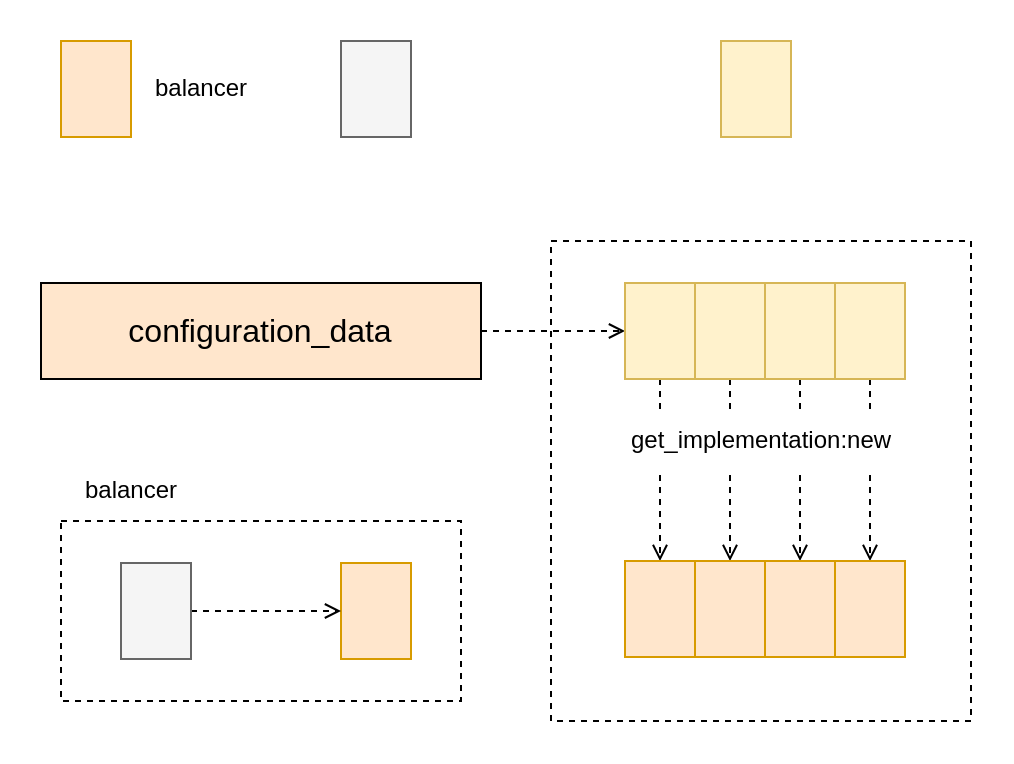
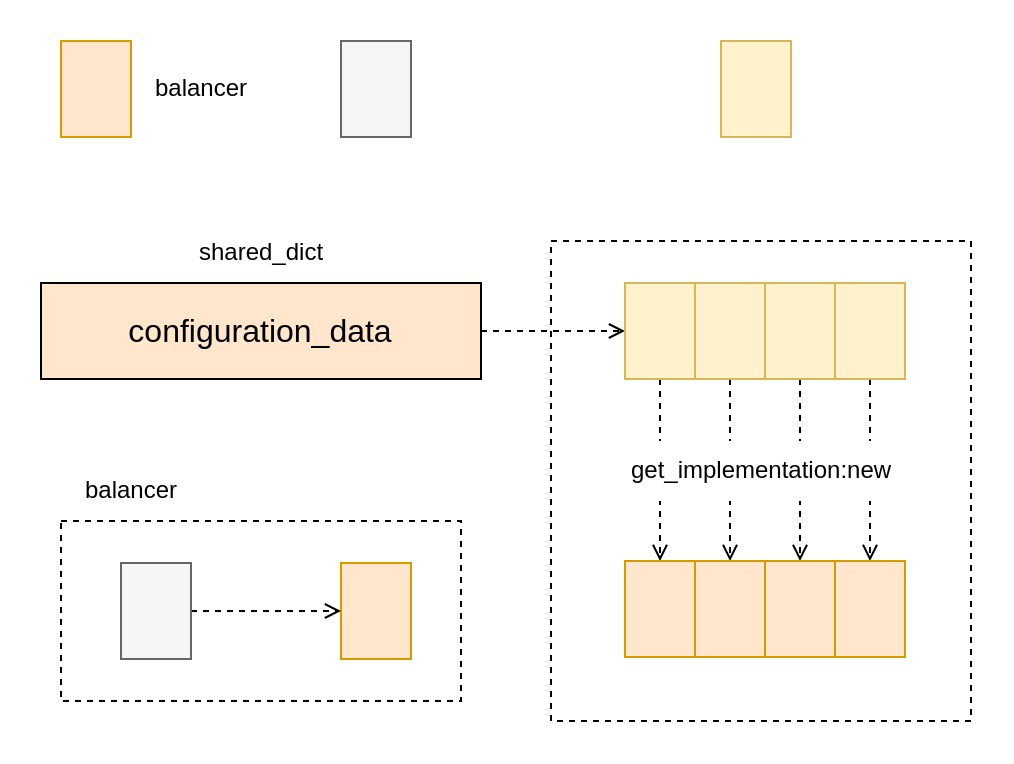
none -> (261, 253)
(761, 441) -> (761, 471)
